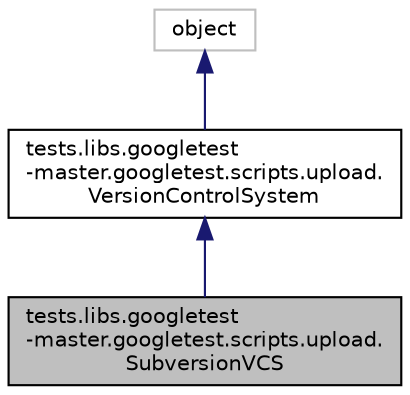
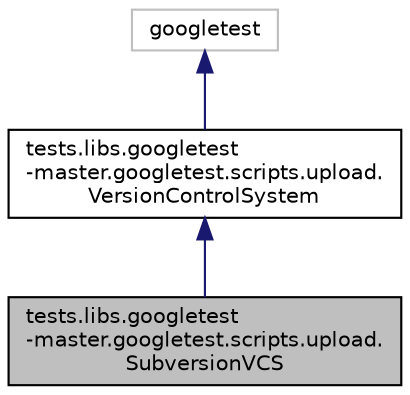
(205, 30) -> (205, 30)
